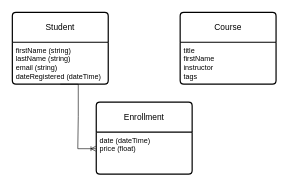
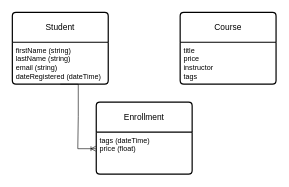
(203, 64) -> (203, 64)
(128, 145) -> (128, 145)
